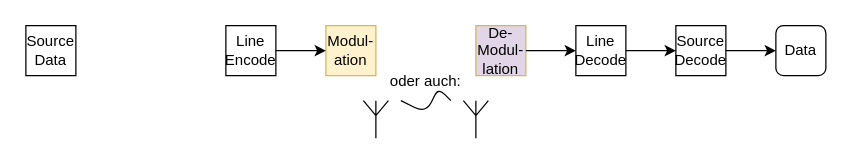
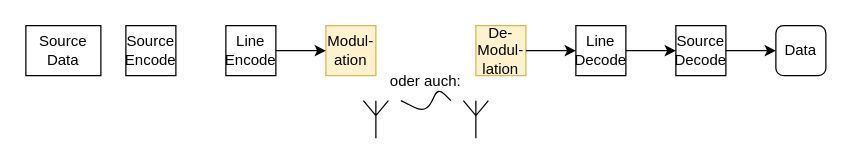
(51, 51) -> (63, 51)
none -> (151, 51)
(501, 51) -> (501, 51)
